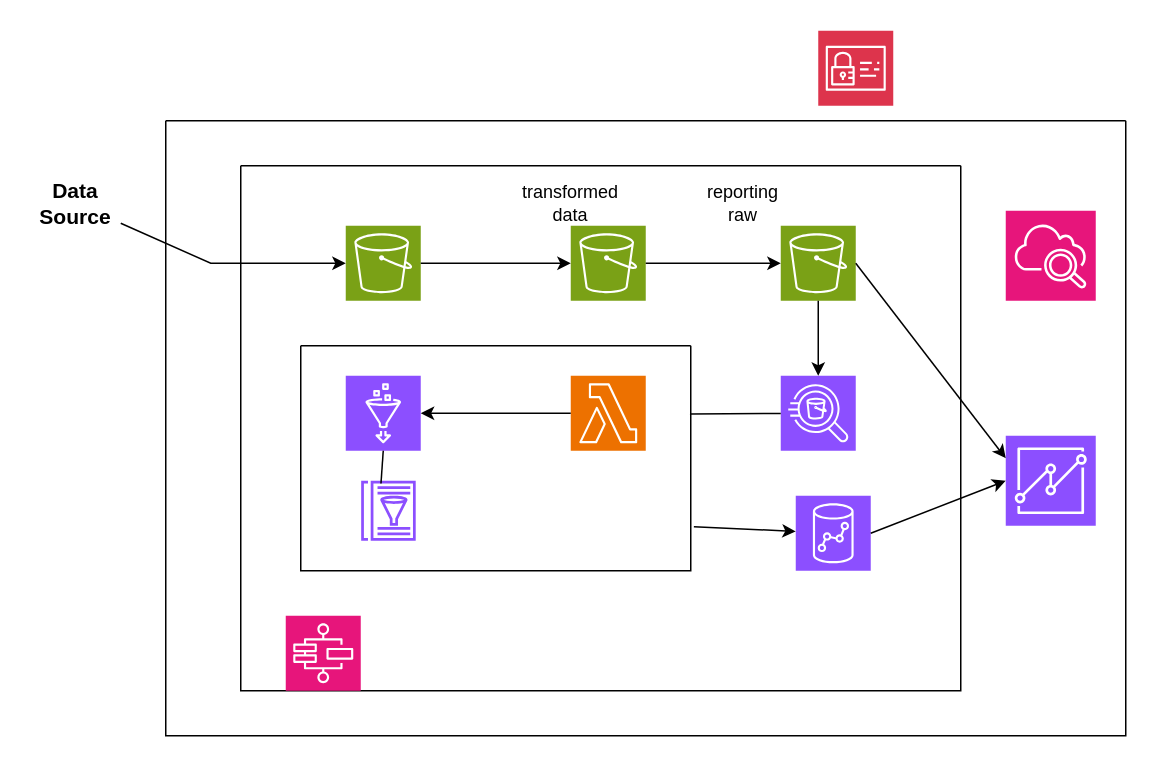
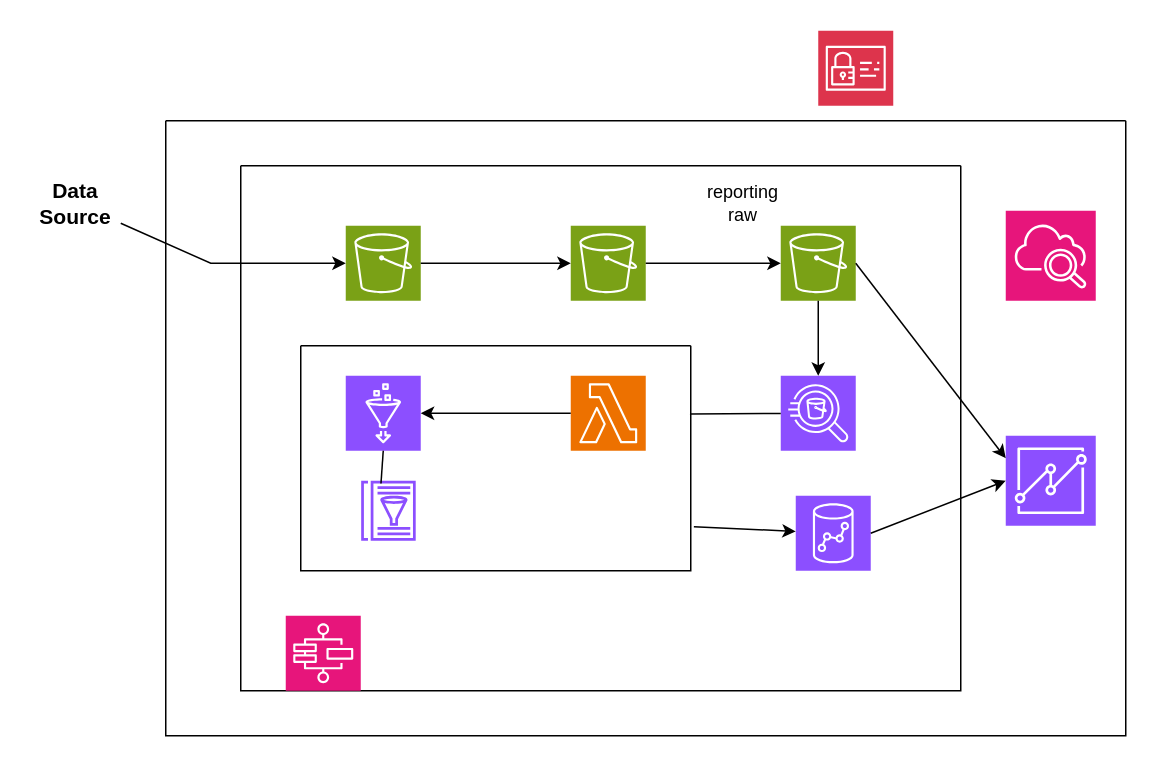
(571, 203) -> none
